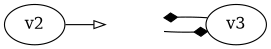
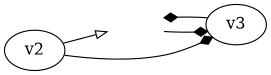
none -> (133, 59)
